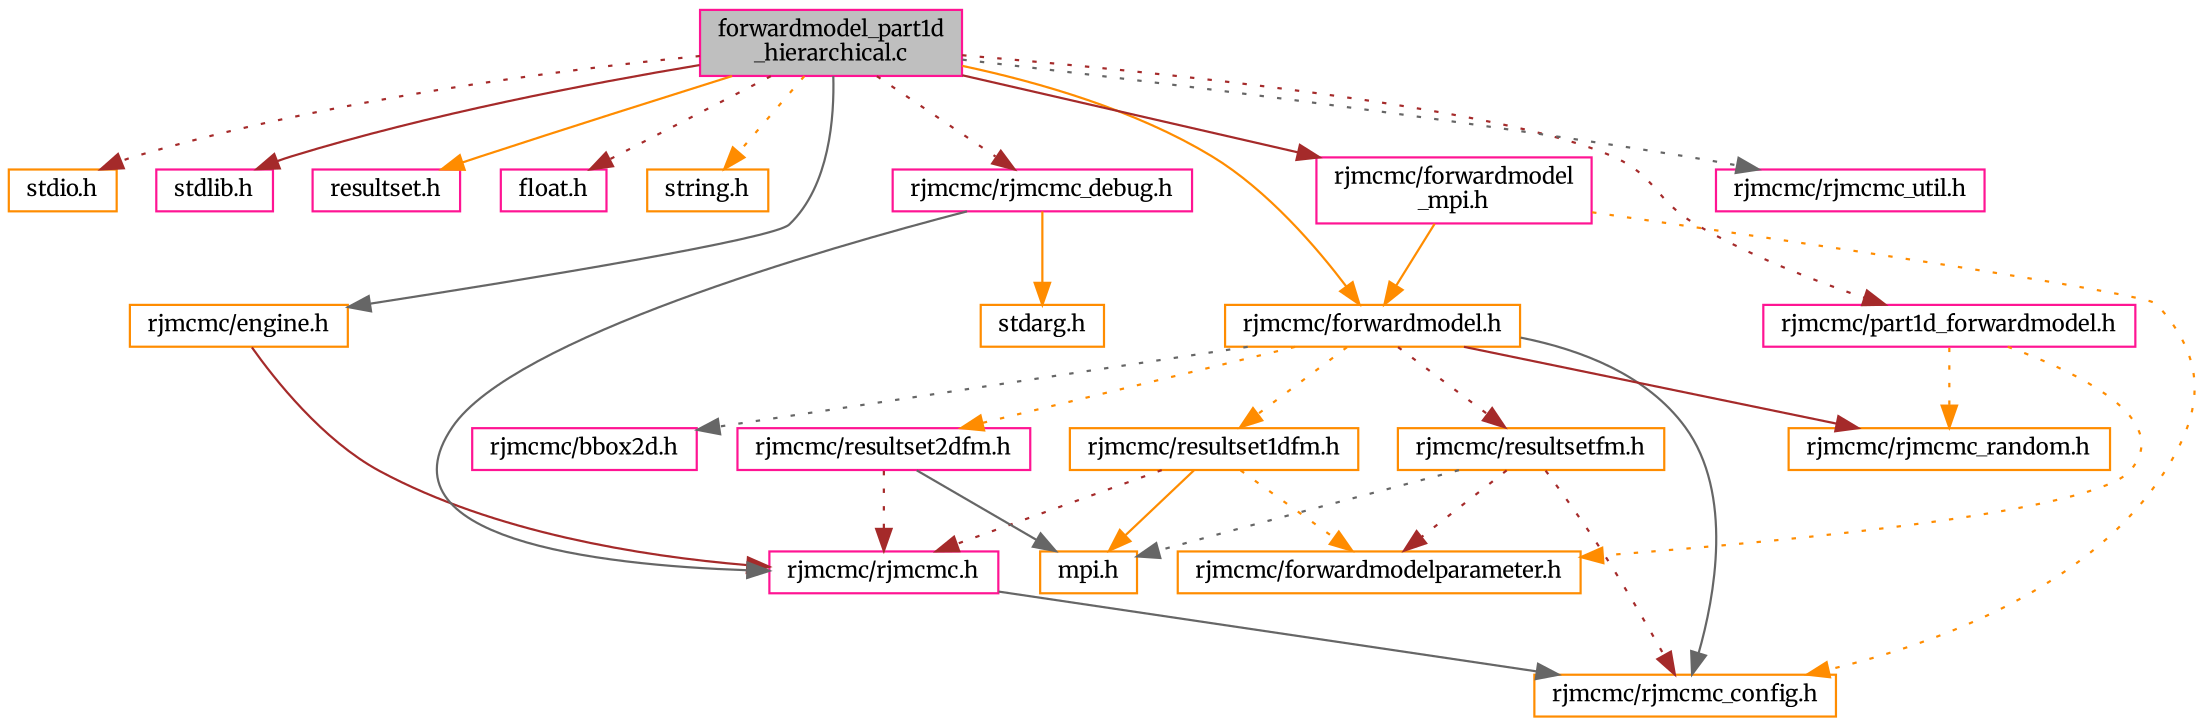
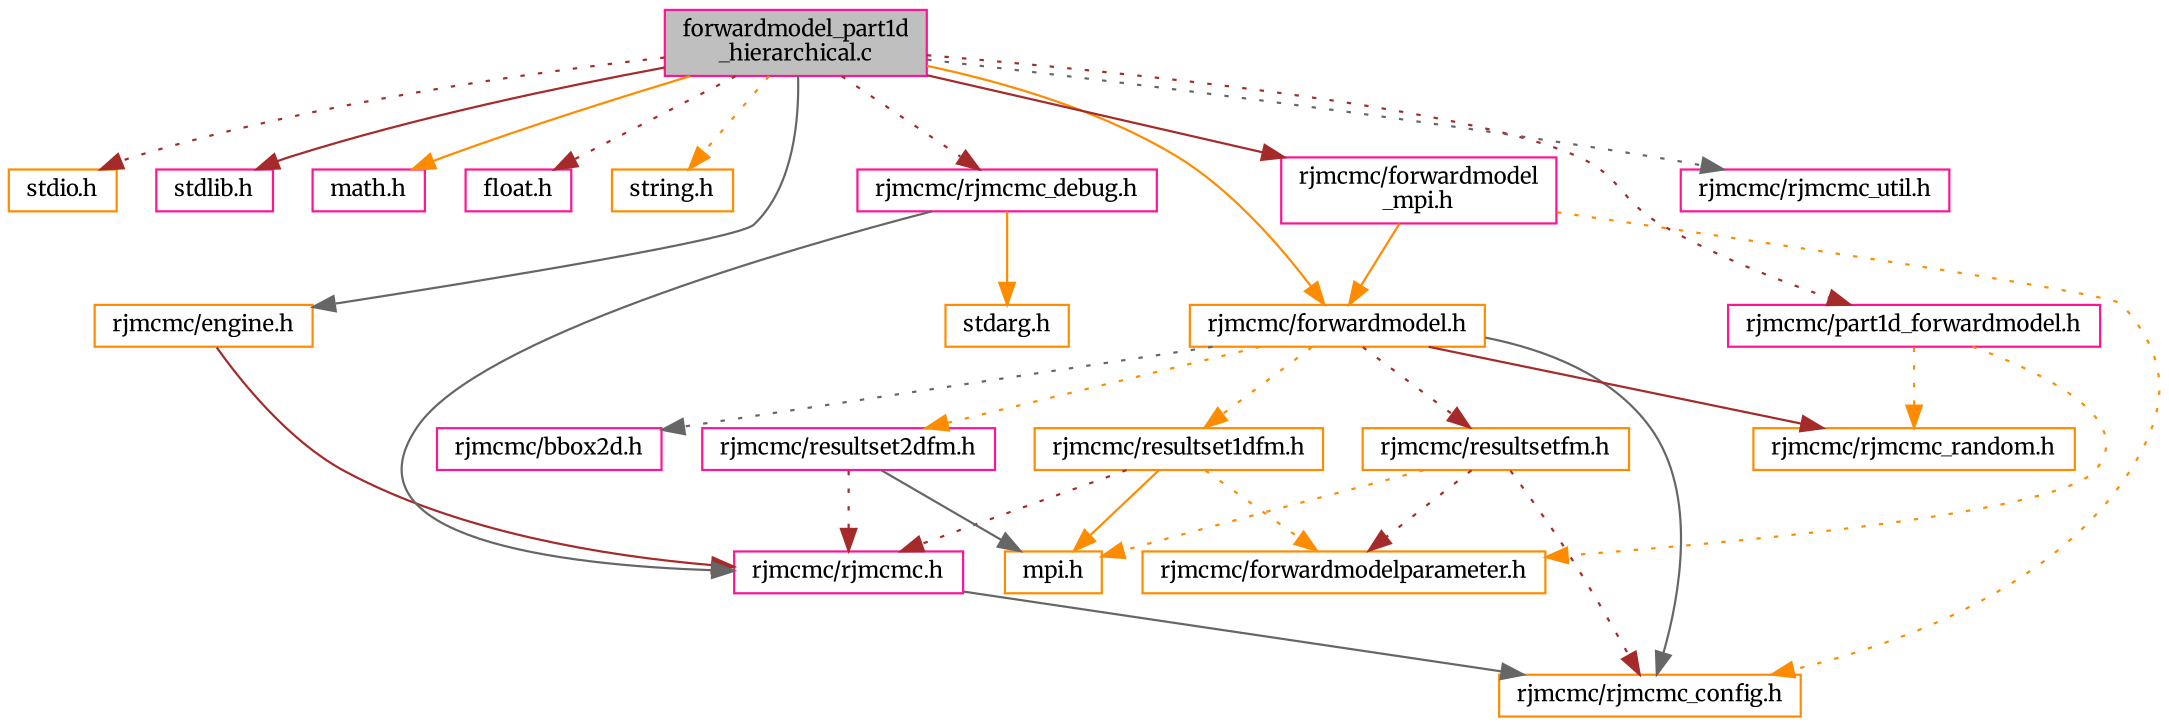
(386, 190) -> (369, 190)
(1316, 508) -> (1281, 508)
